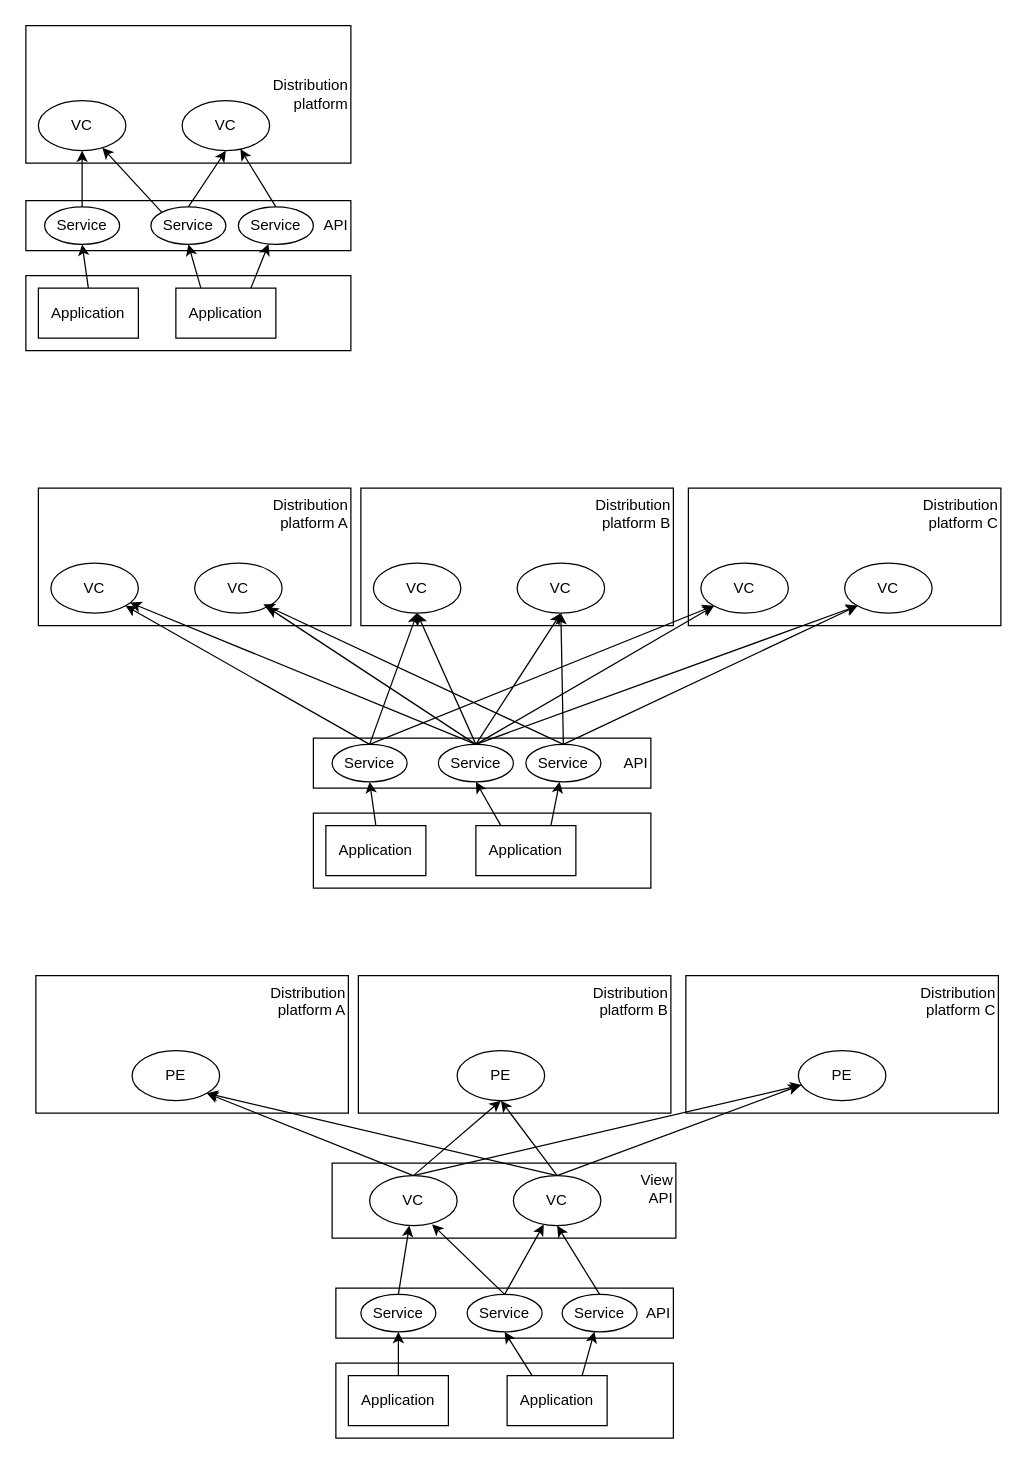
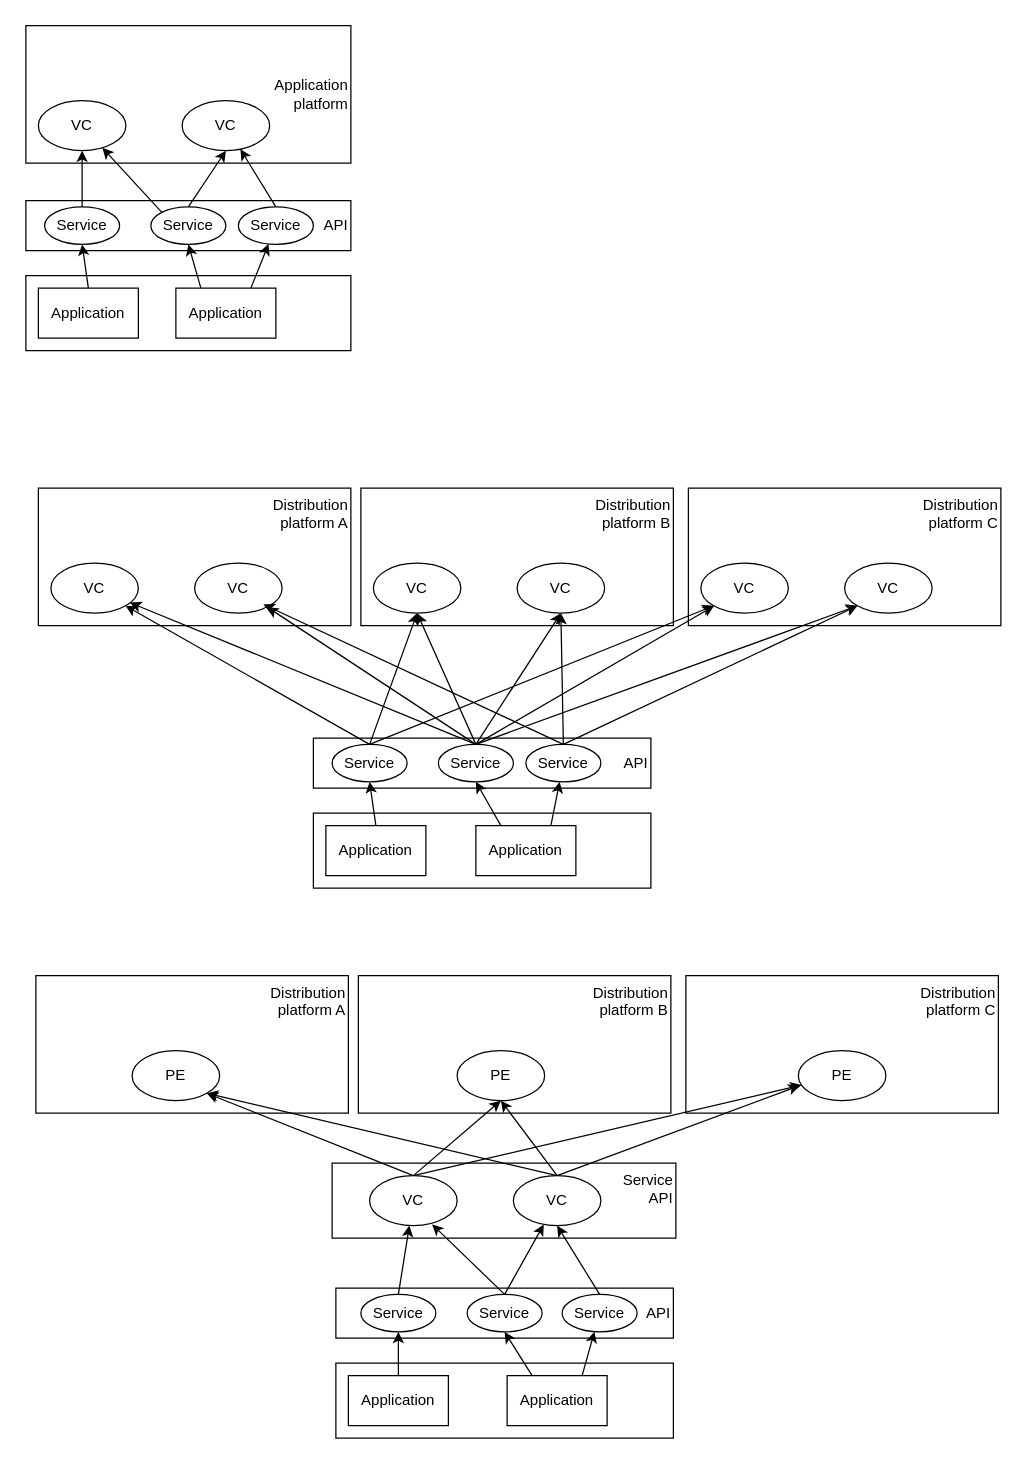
(304, 94) -> (308, 94)
(658, 1190) -> (646, 1190)
